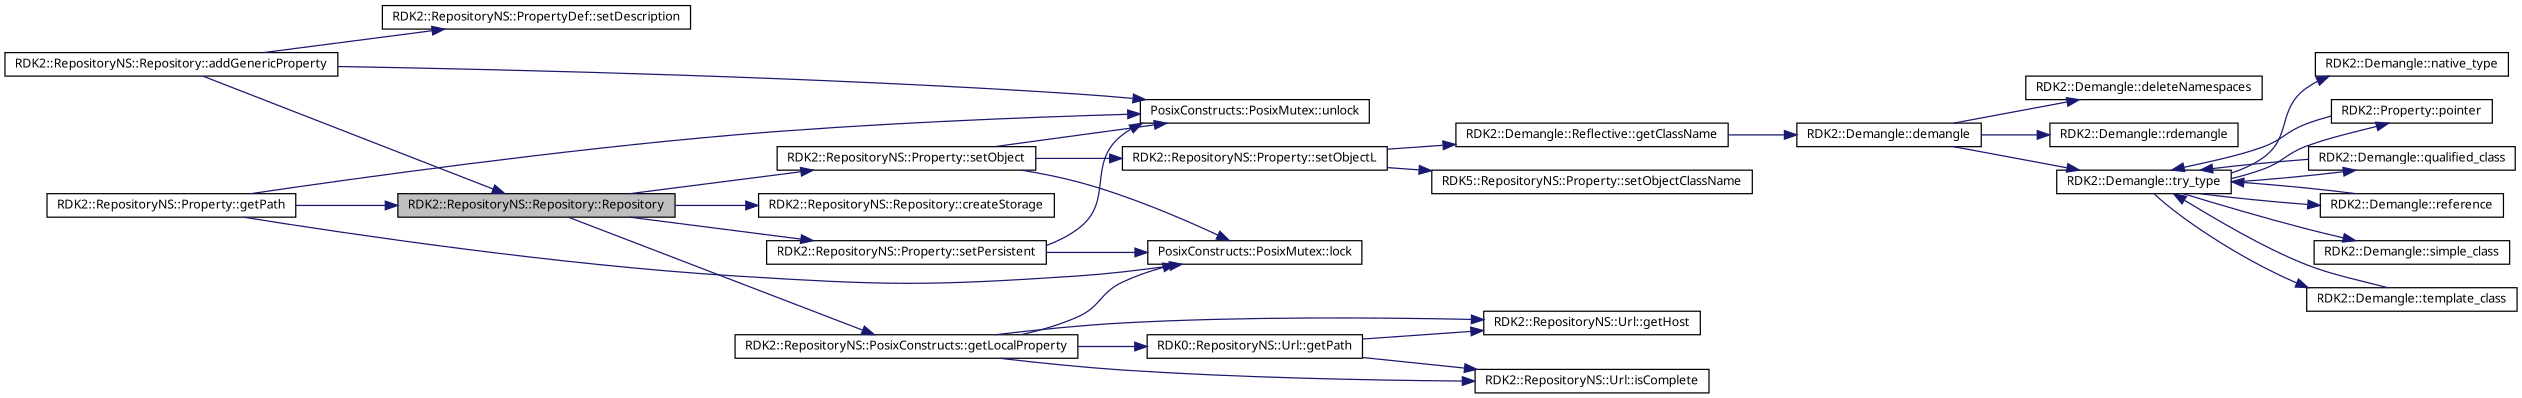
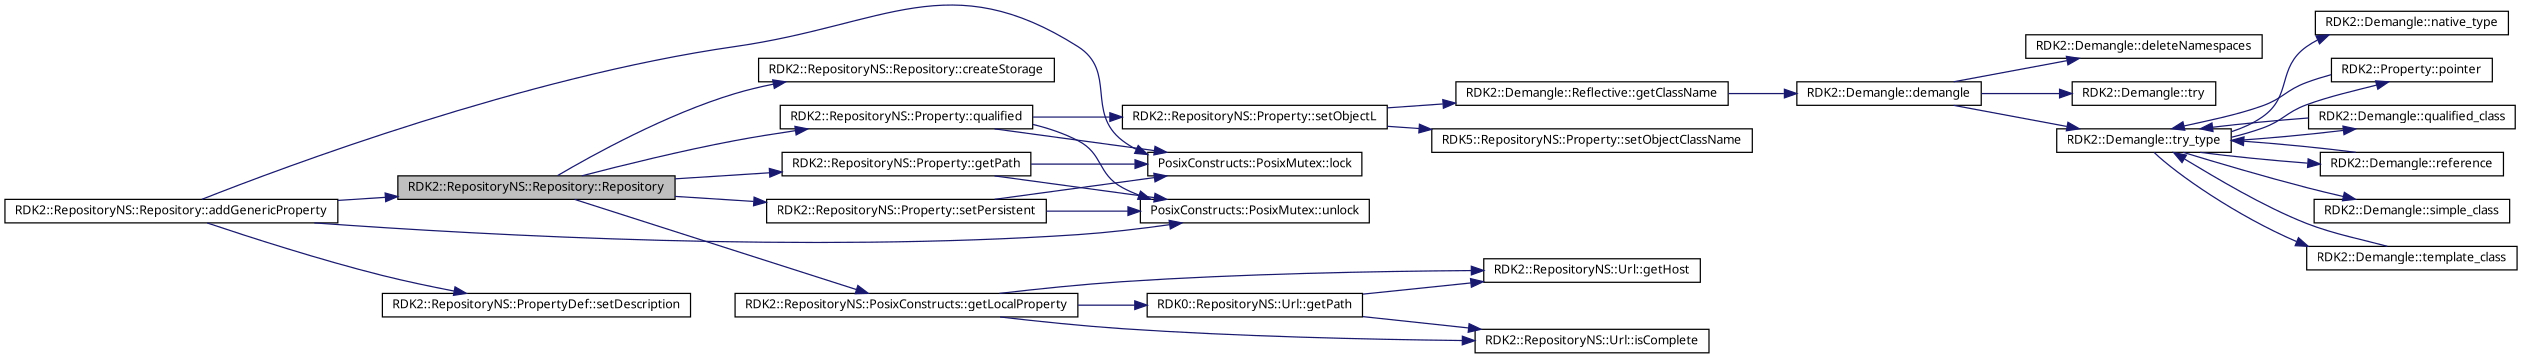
(2144, 135) -> (2144, 94)
(906, 158) -> (906, 117)
(340, 205) -> (722, 176)
(1095, 305) -> (698, 53)
